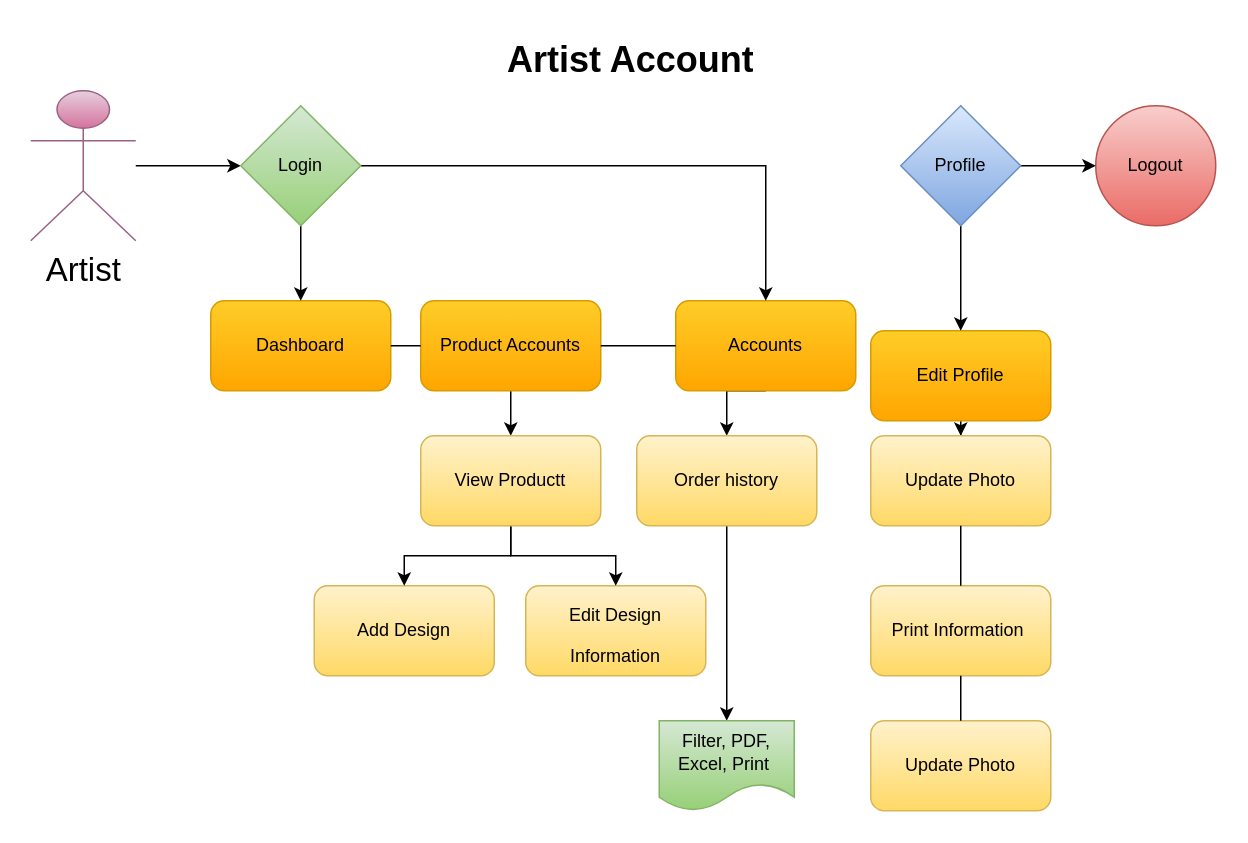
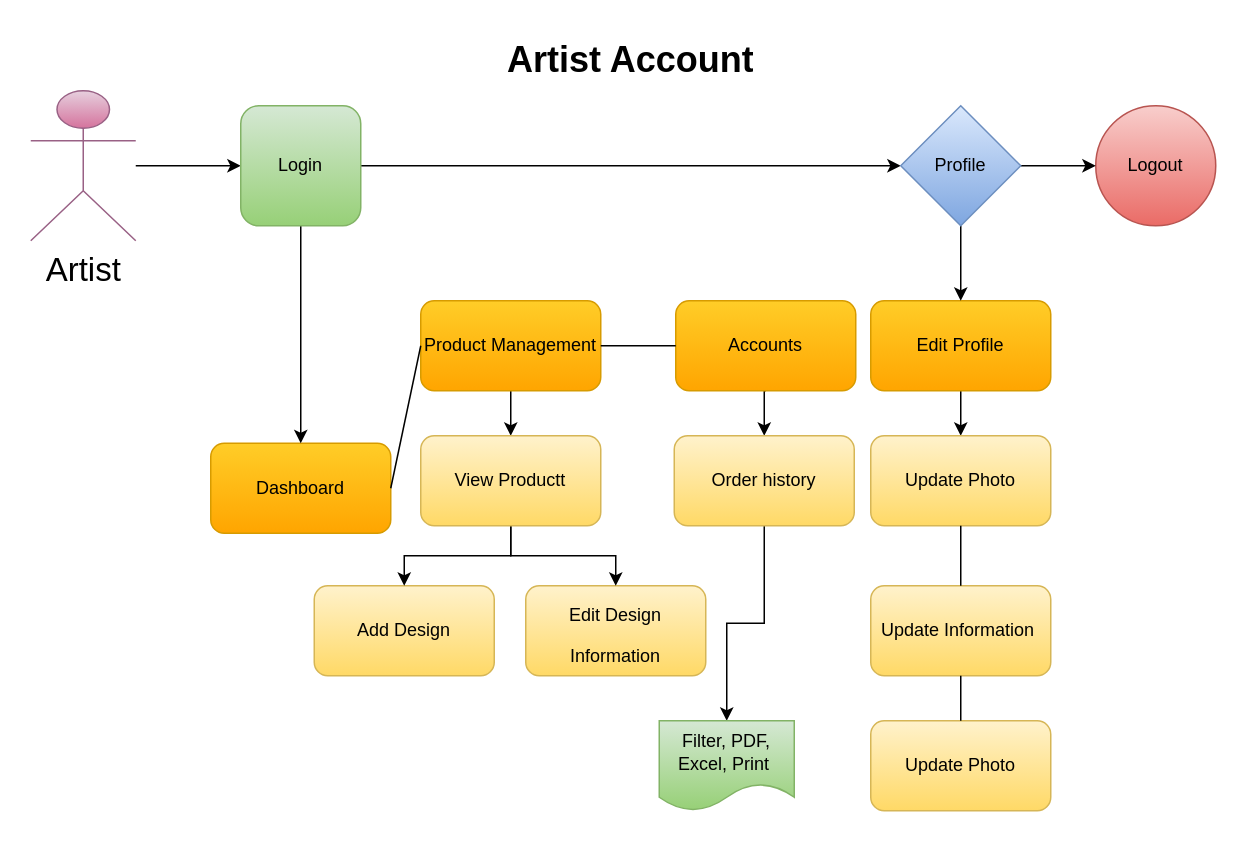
(301, 166) -> (301, 166)
(766, 227) -> (827, 166)
(301, 346) -> (301, 488)
(511, 346) -> (511, 346)
(961, 376) -> (961, 346)
(727, 481) -> (764, 481)
(961, 631) -> (961, 631)
